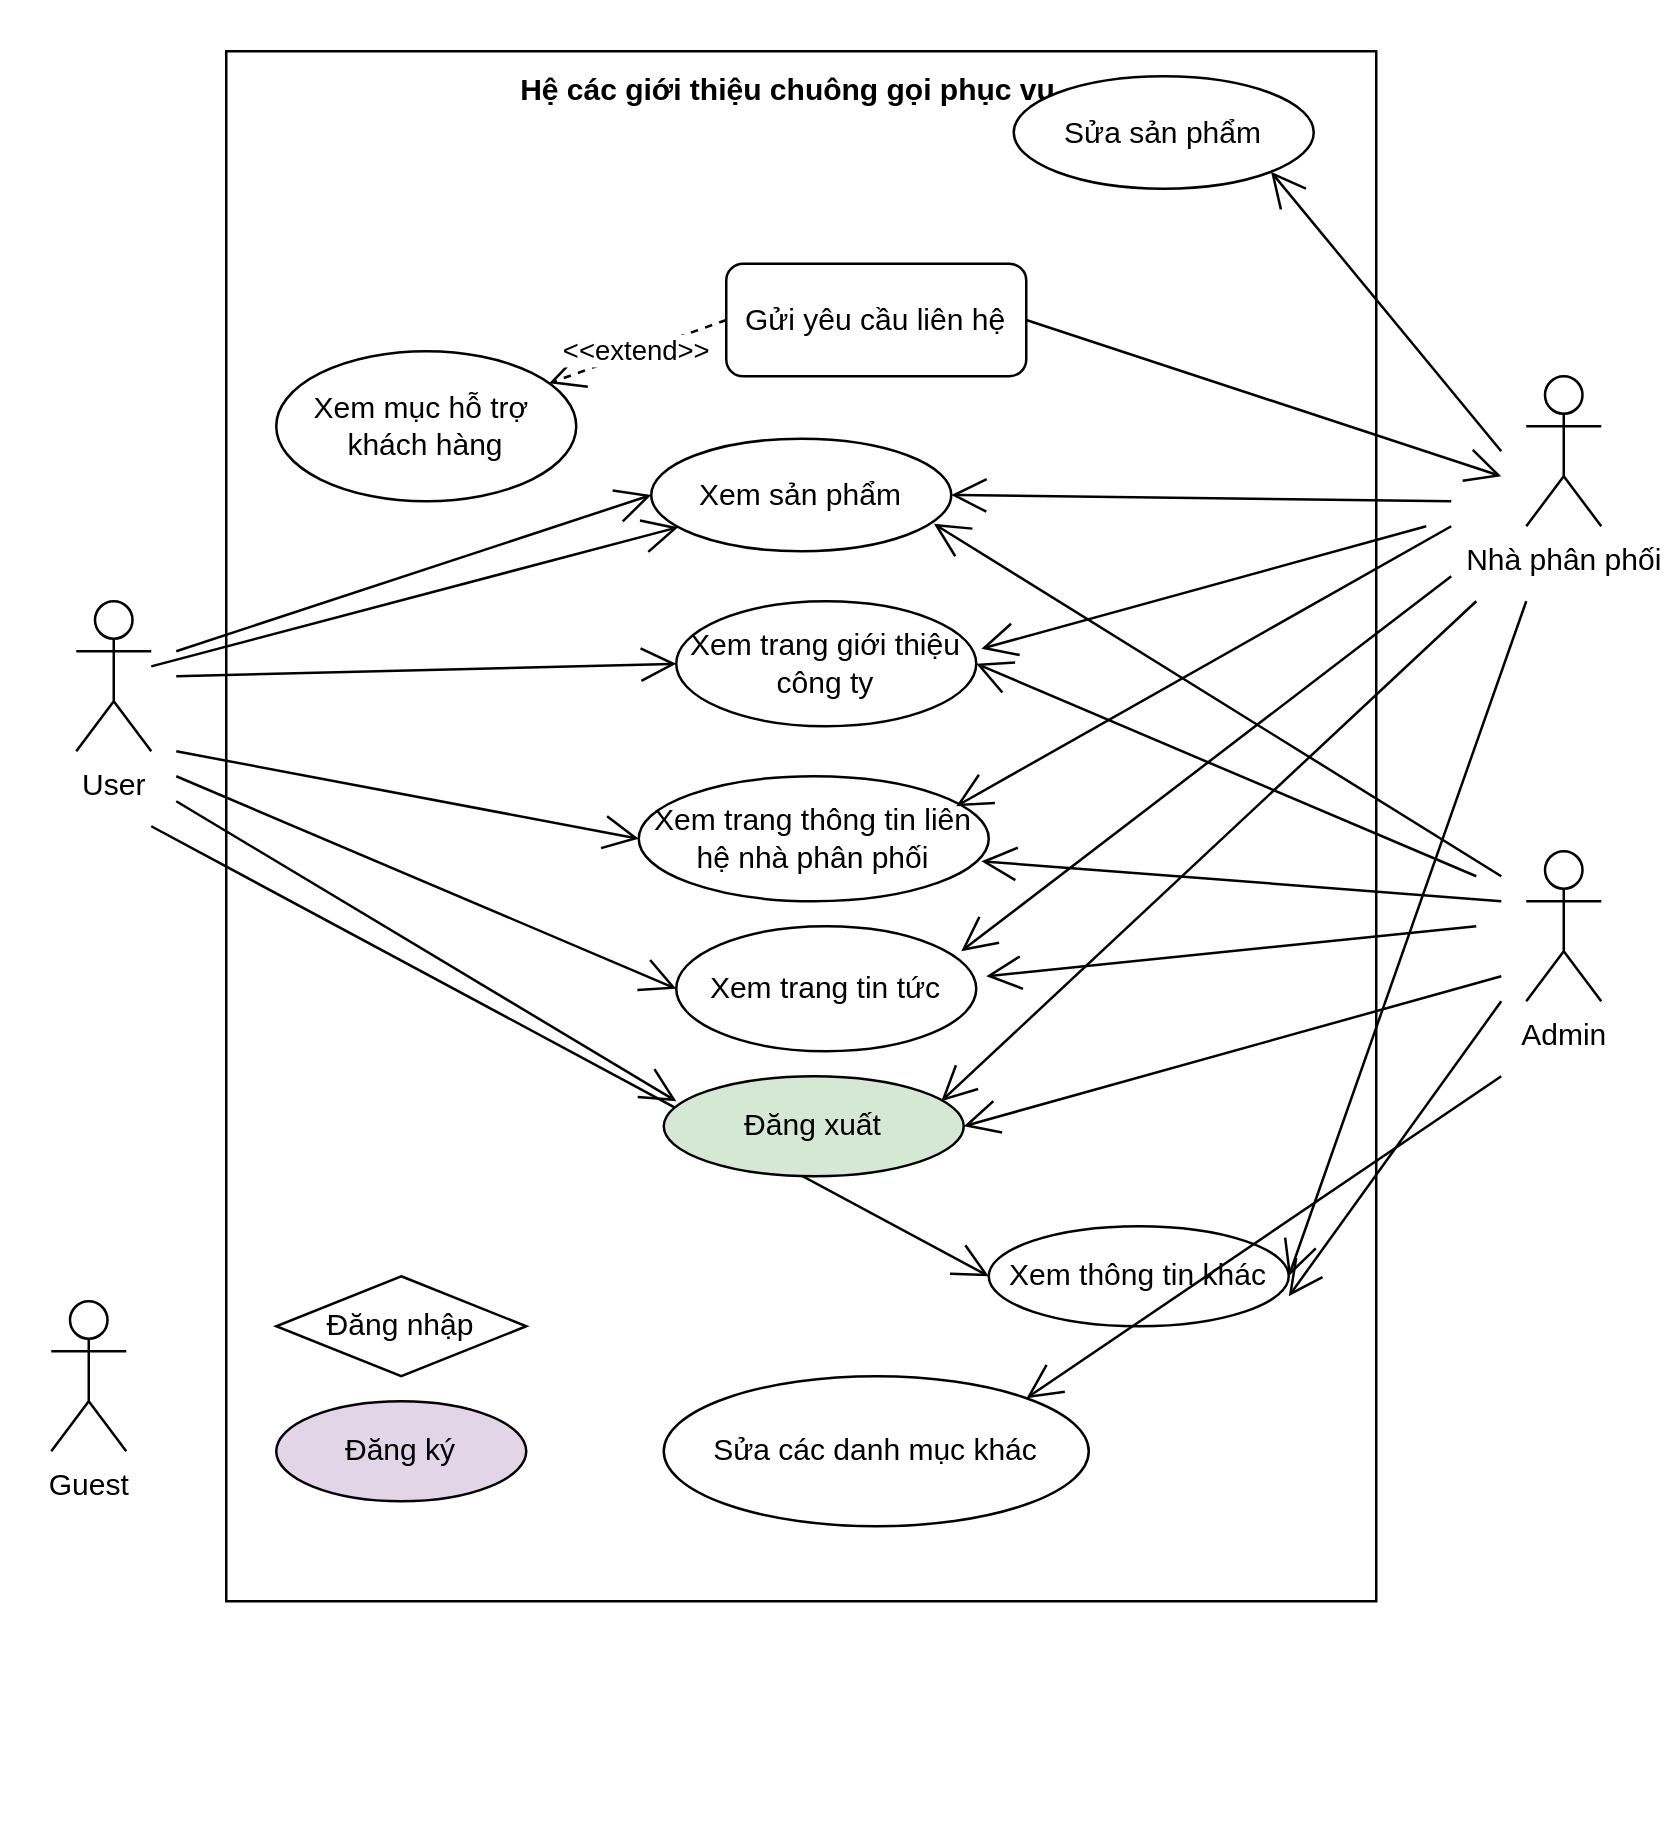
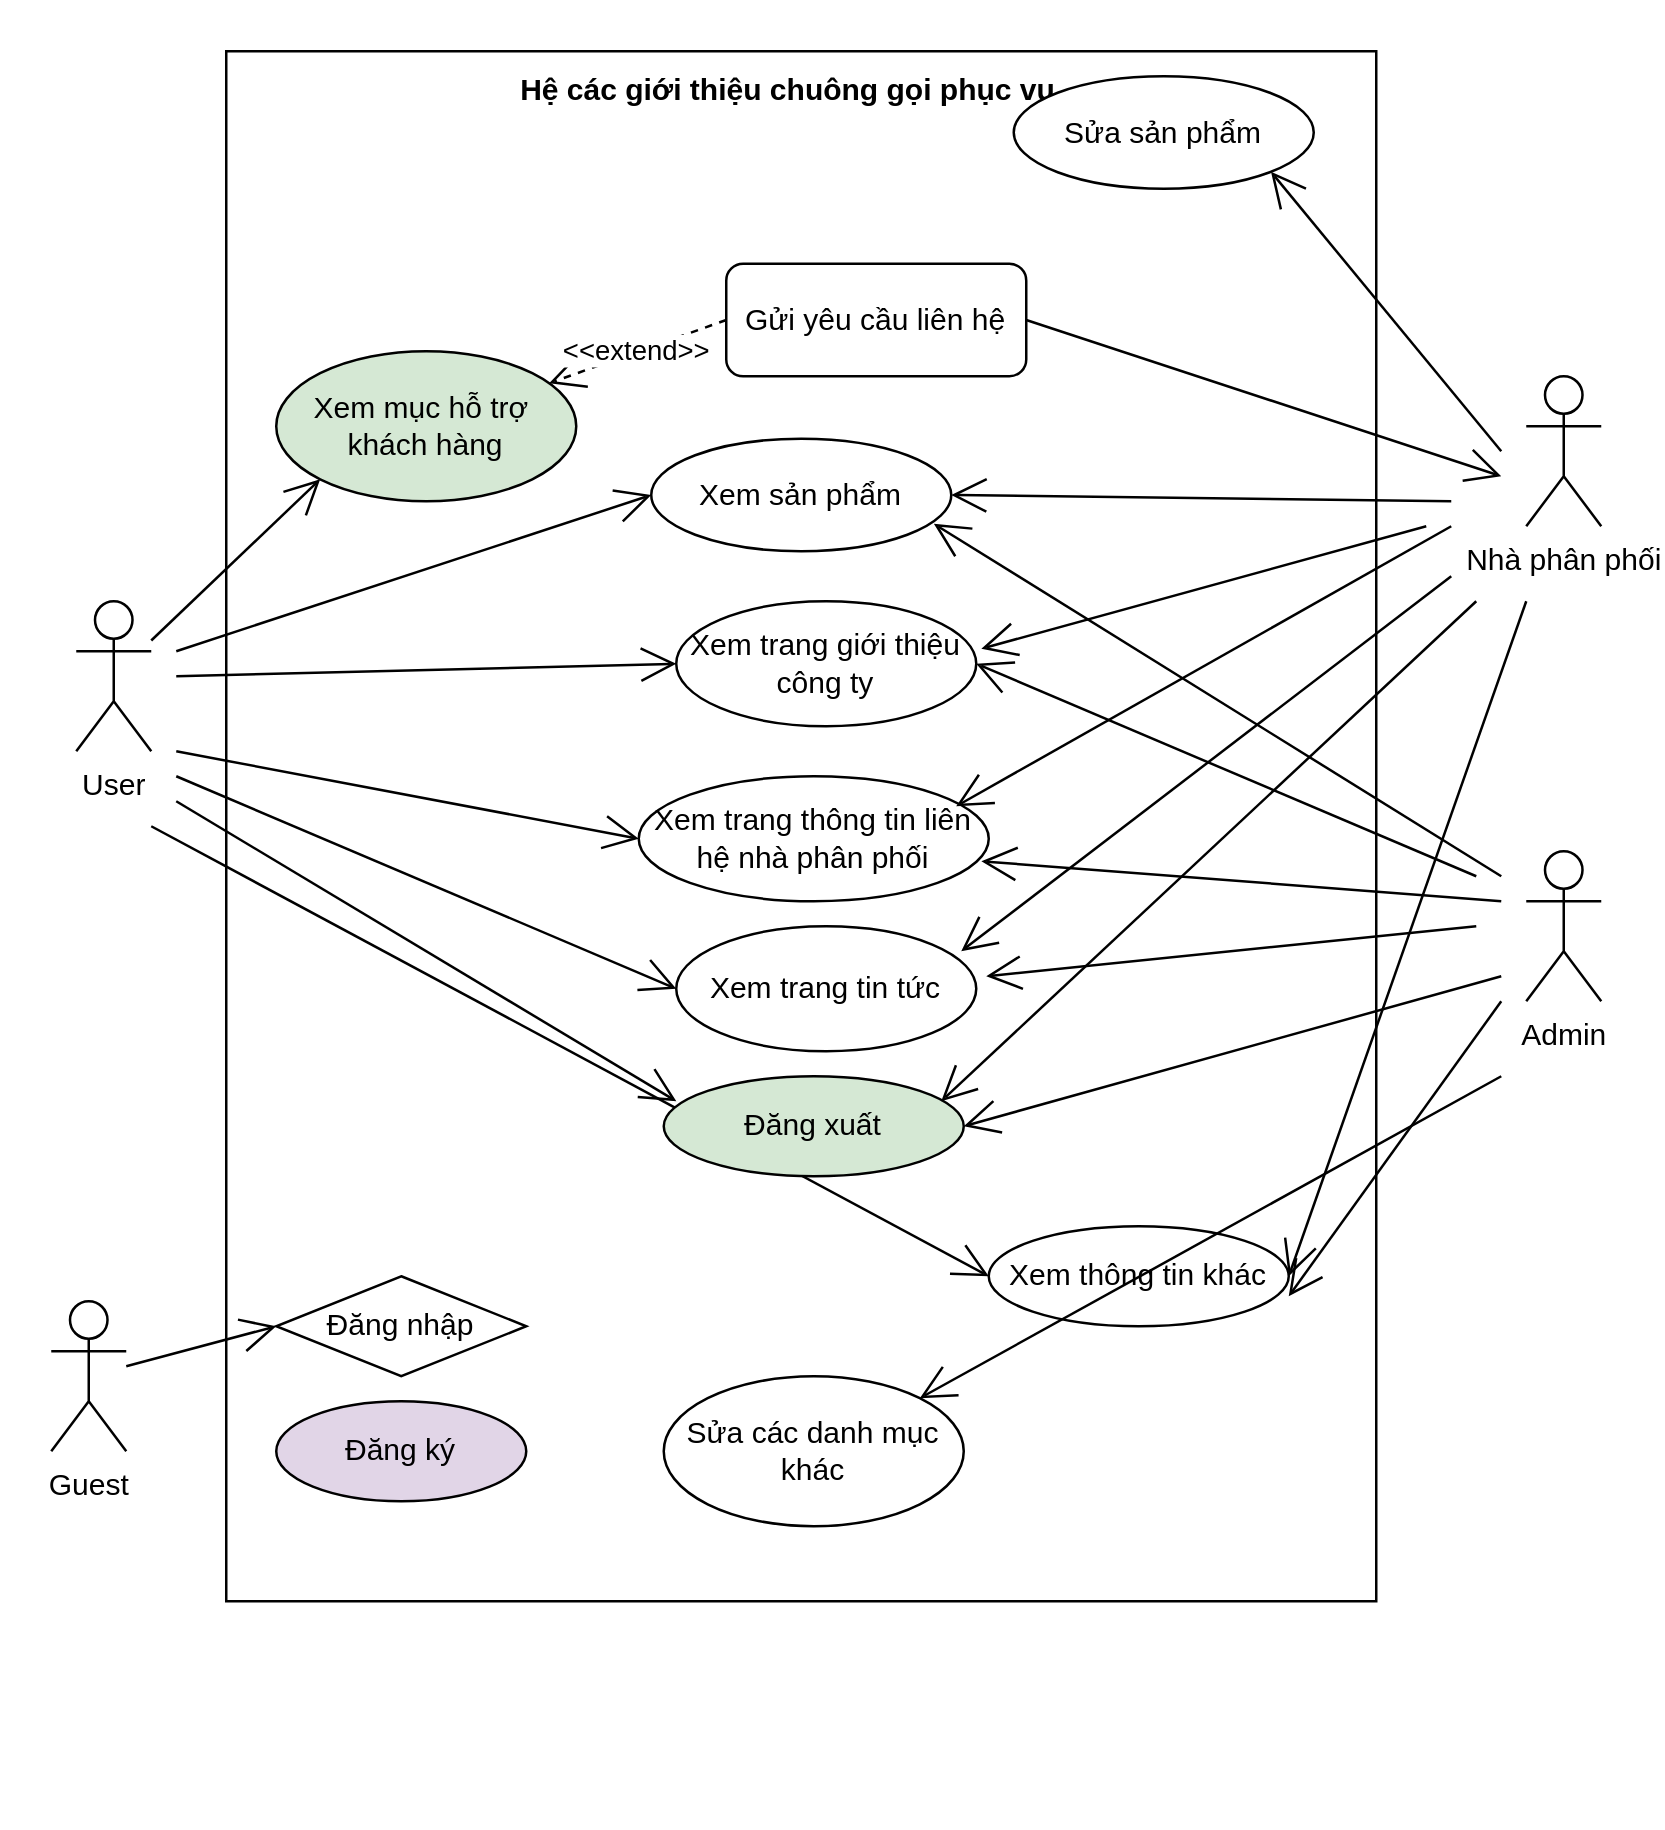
(426, 426) -> (426, 426)
(412, 598) -> (233, 562)
none -> (198, 1347)
(876, 1451) -> (814, 1451)
